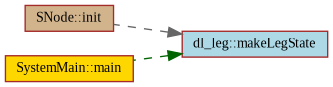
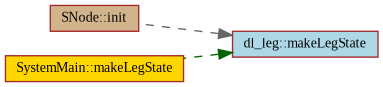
(69, 69) -> (95, 69)
